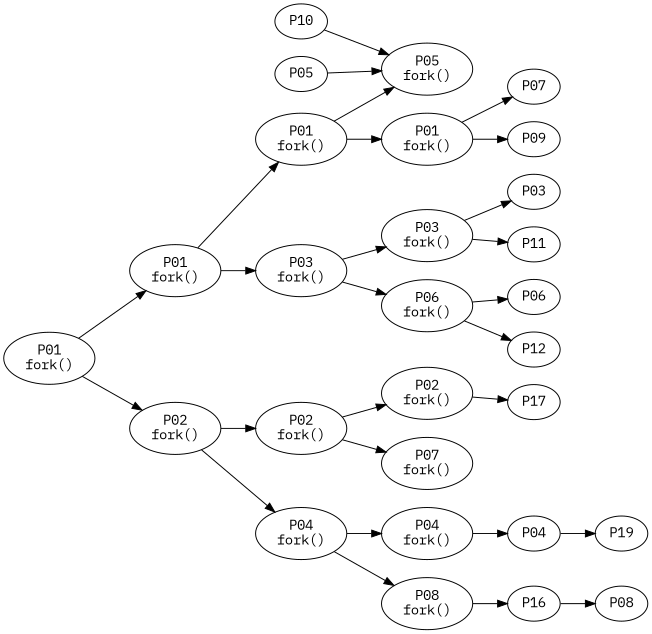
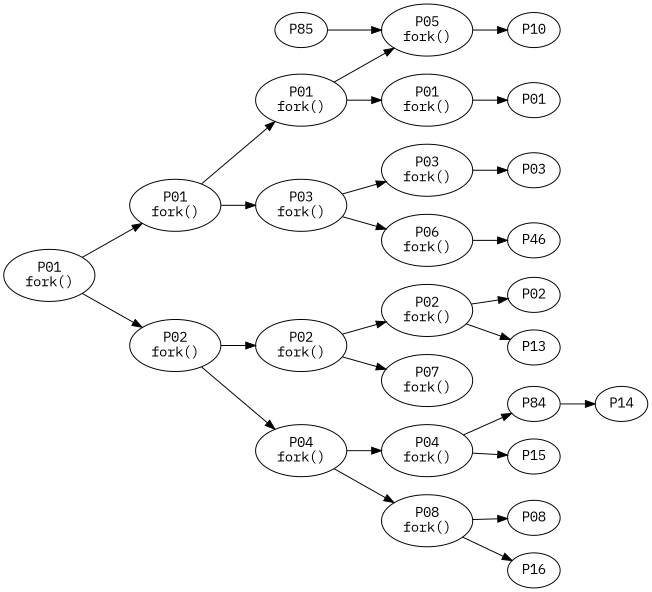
(352, 41) -> (485, 30)
(301, 74) -> (301, 30)
(534, 87) -> (534, 100)
(534, 139) -> none
(534, 244) -> none
none -> (534, 295)
(534, 297) -> (534, 240)
(534, 350) -> none
(534, 402) -> (534, 347)
none -> (534, 456)
(534, 534) -> (534, 404)
(622, 534) -> (622, 404)
(573, 604) -> (485, 519)
